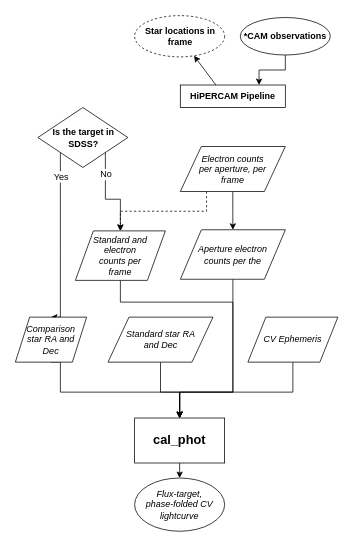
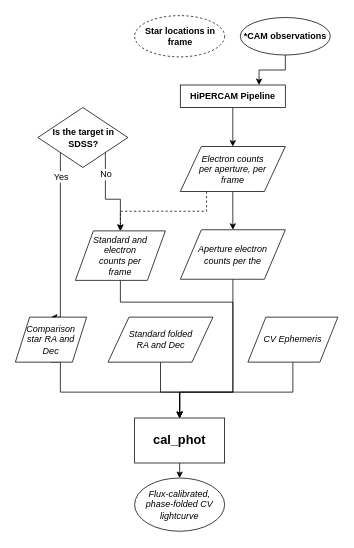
(207, 72) -> (233, 124)
(161, 339) -> (161, 339)
(180, 504) -> (180, 504)
